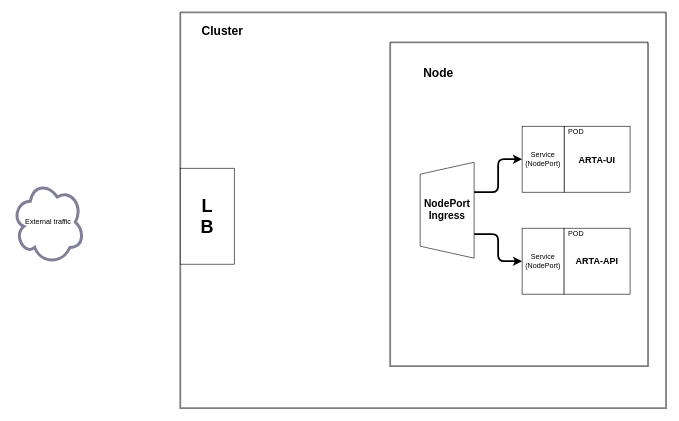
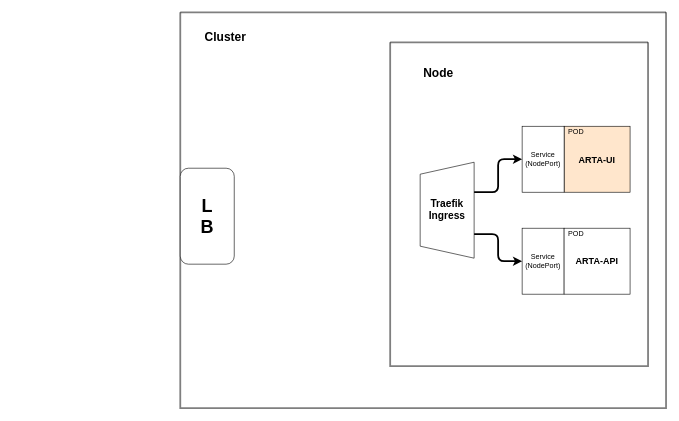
(222, 30) -> (225, 36)
(597, 159) -> (597, 159)
(447, 210) -> (447, 210)
(207, 216) -> (207, 216)
(48, 222) -> none
